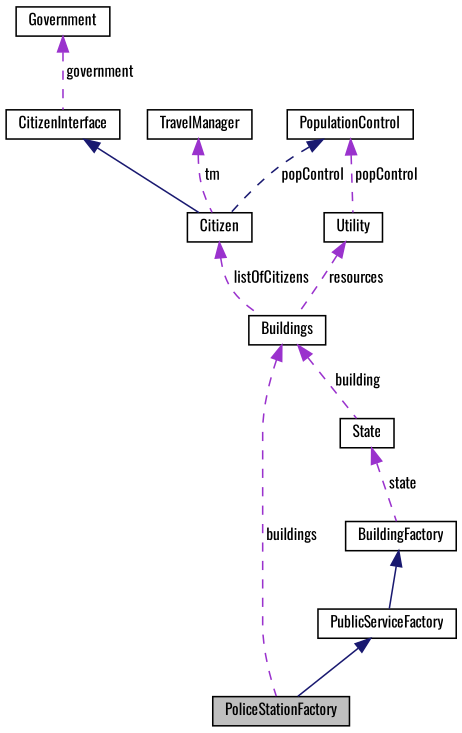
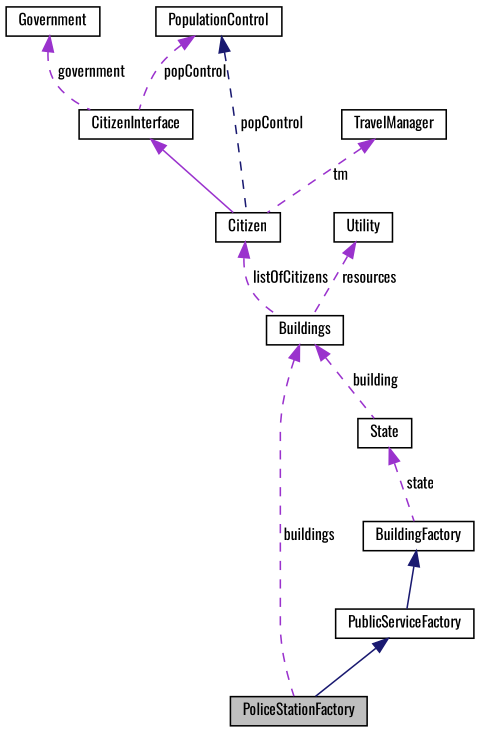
(148, 180) -> (198, 181)
(352, 184) -> (154, 73)
